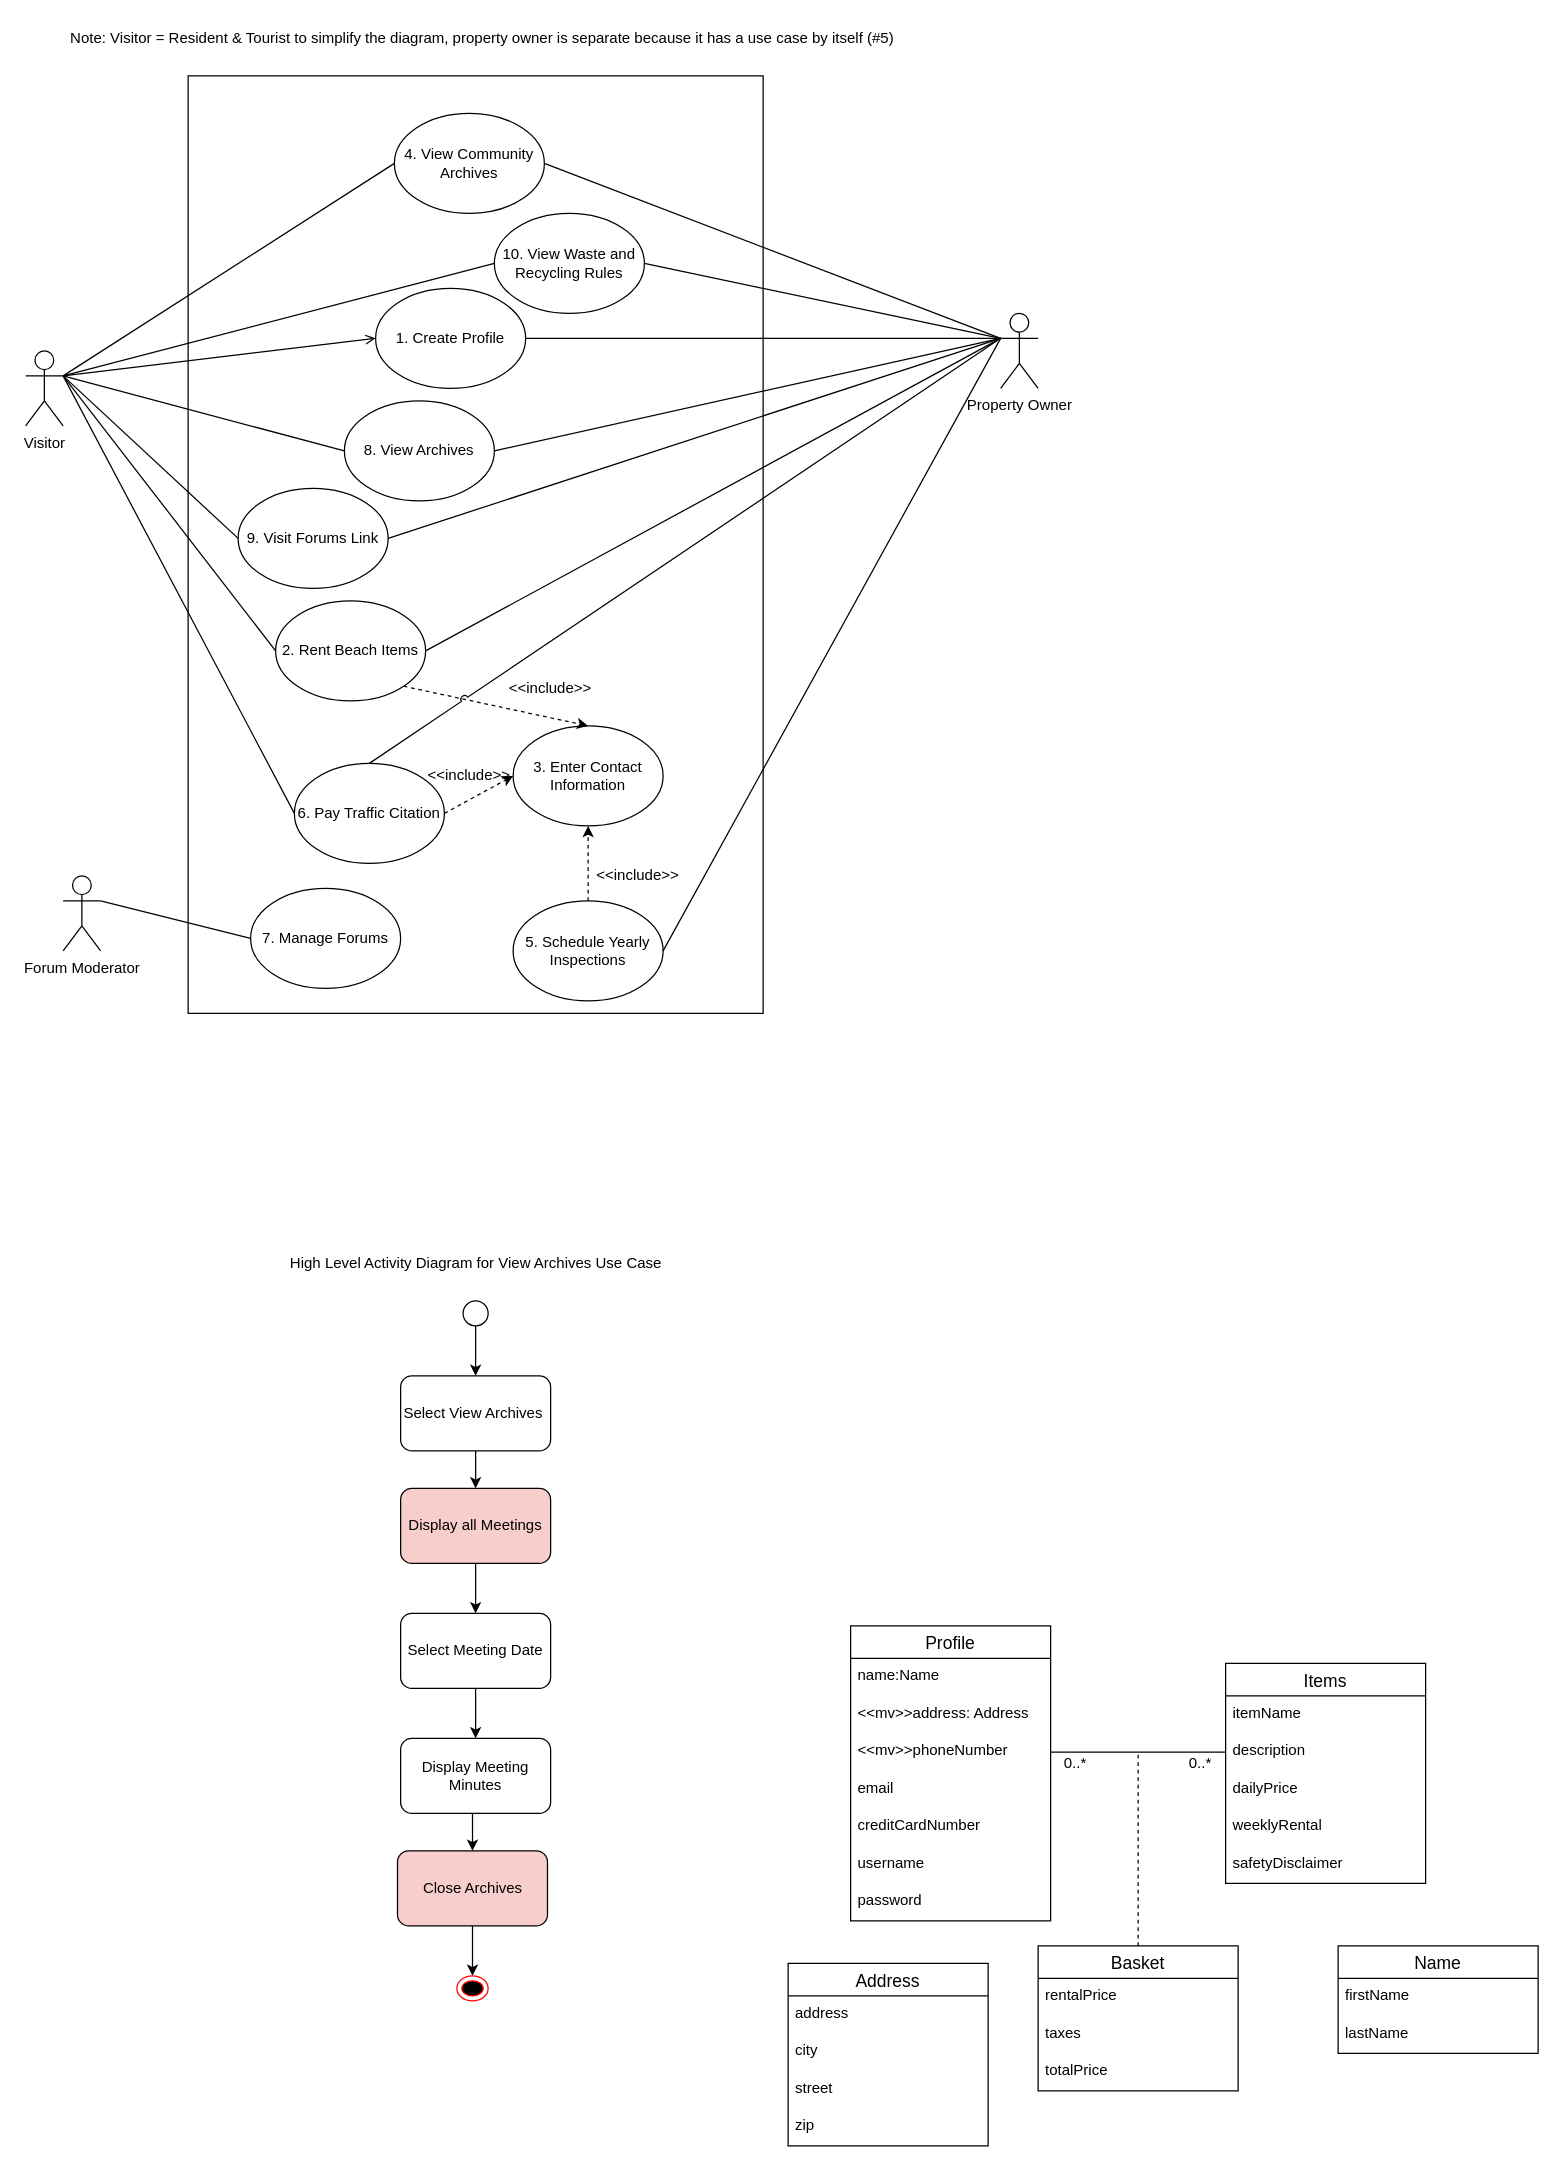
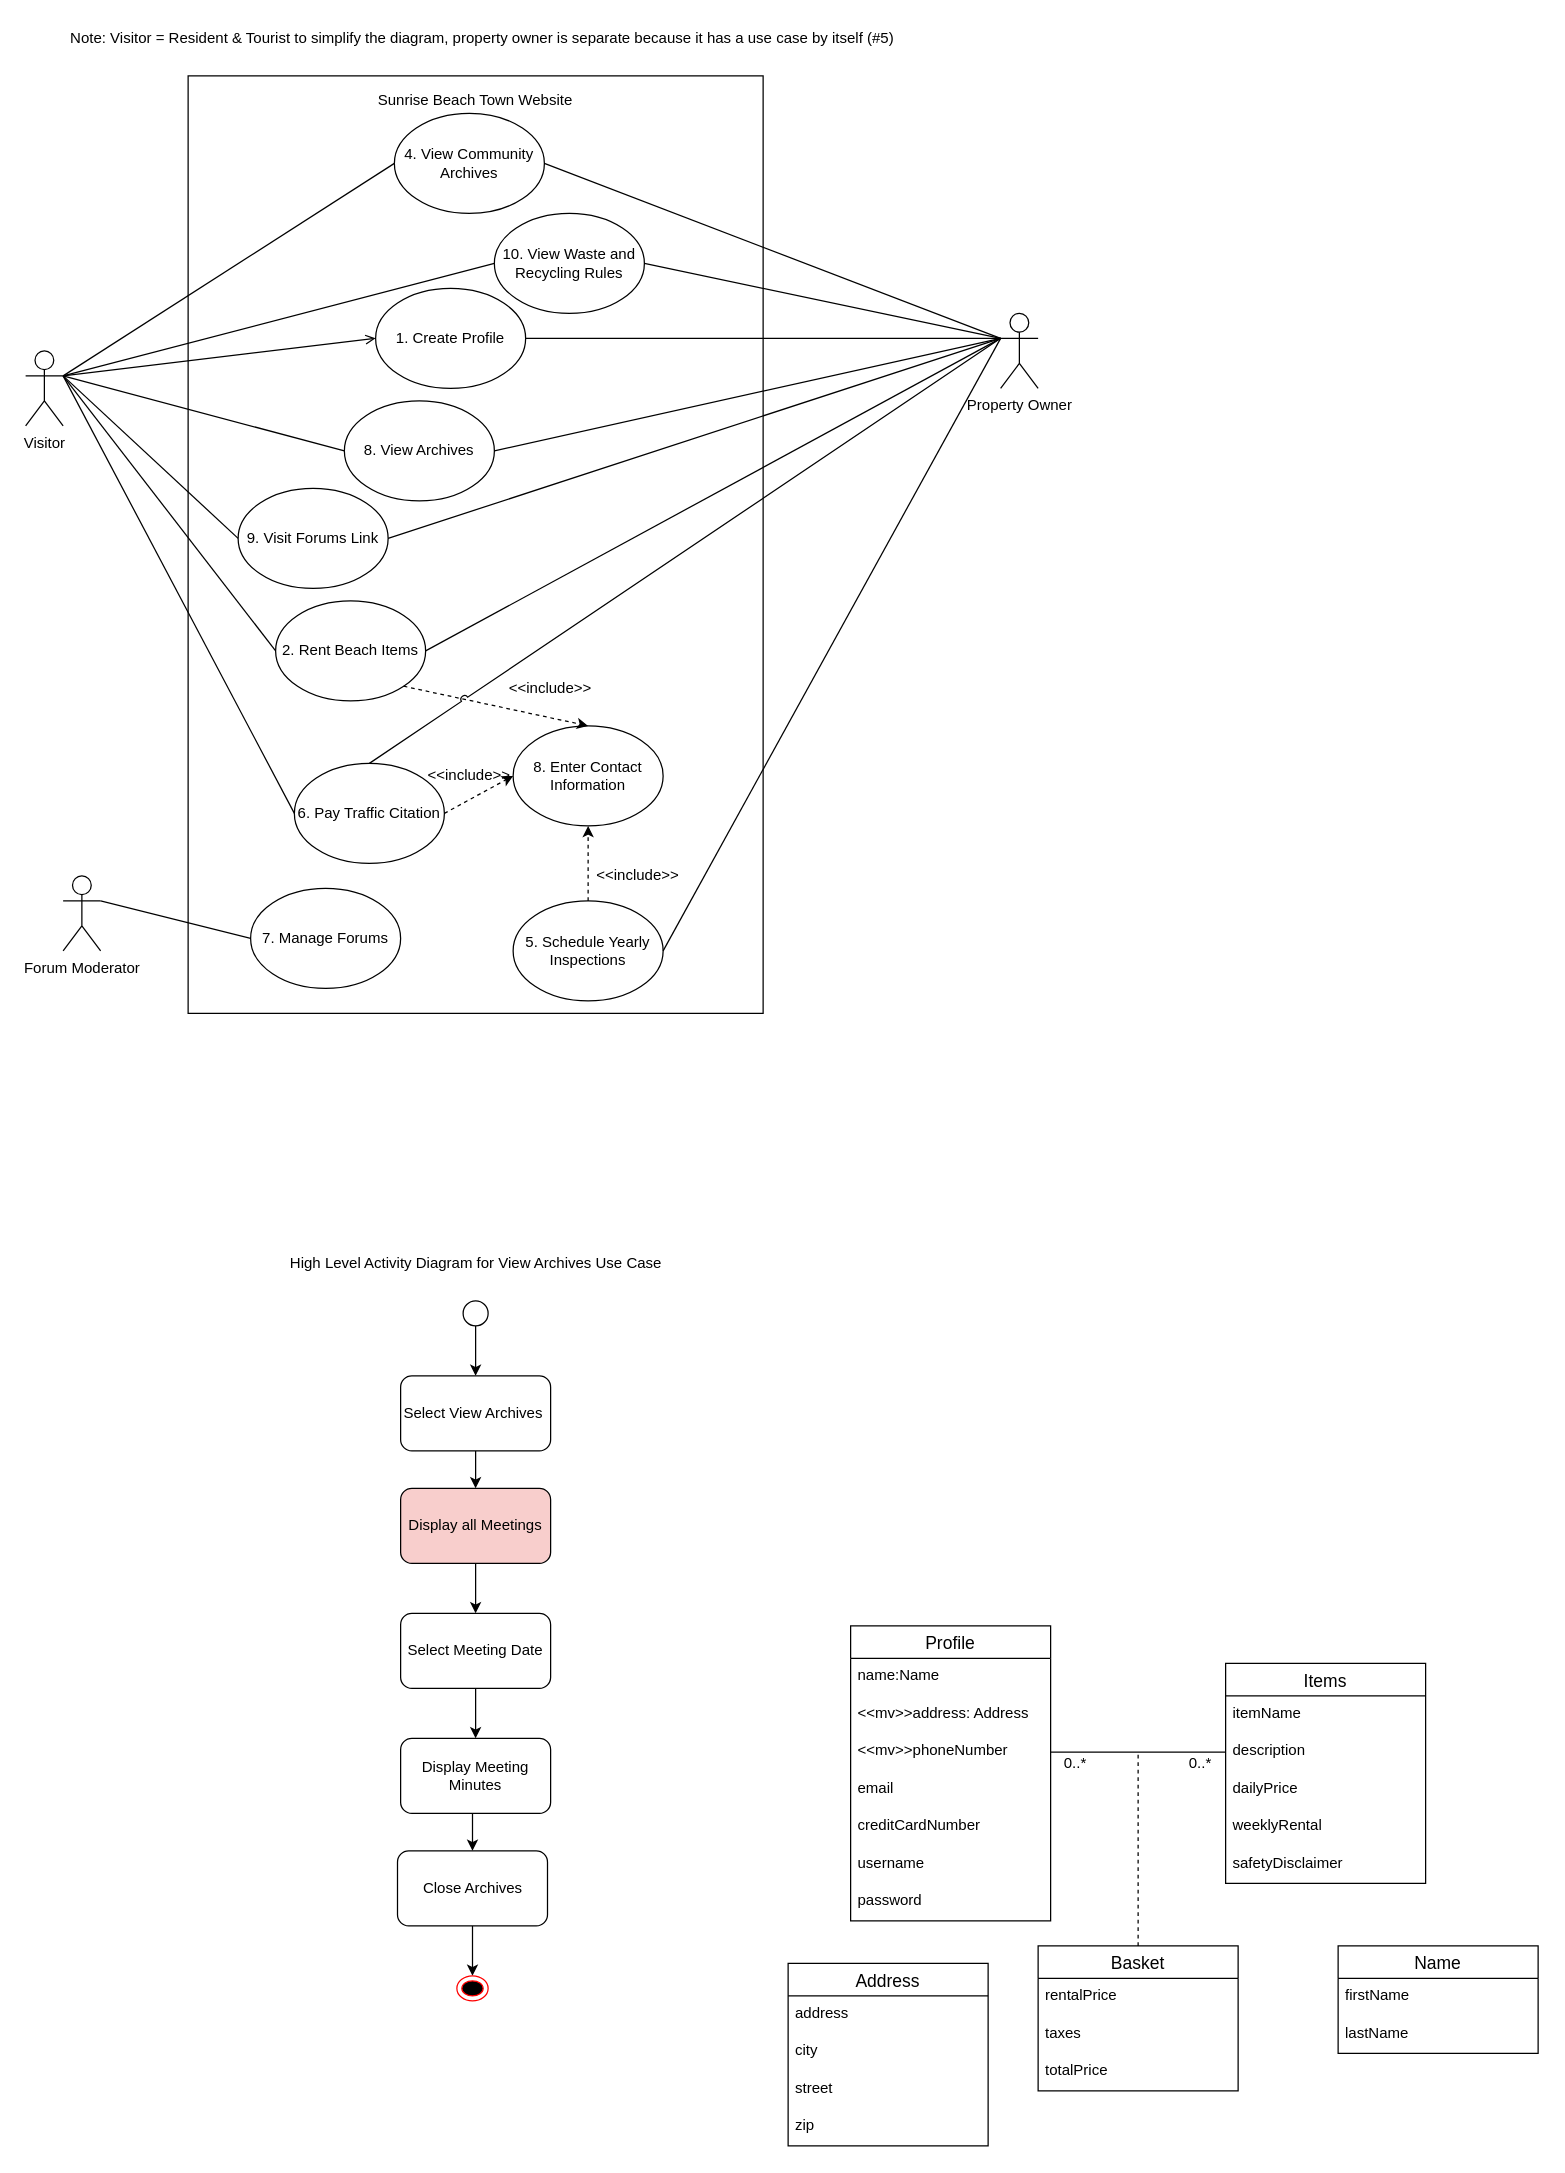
none -> (476, 101)
(588, 776) -> (588, 776)
(473, 1888) -> (473, 1888)
